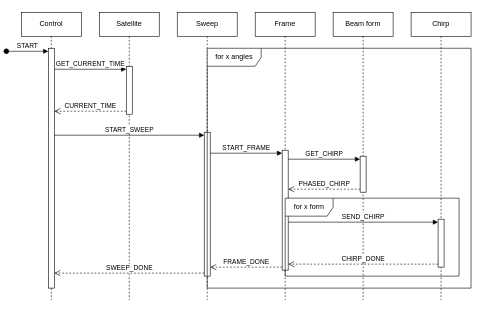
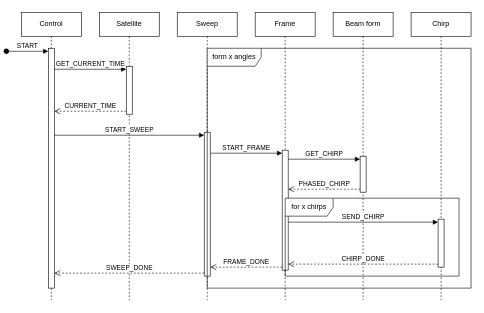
(234, 57) -> (234, 57)
(309, 207) -> (309, 207)
